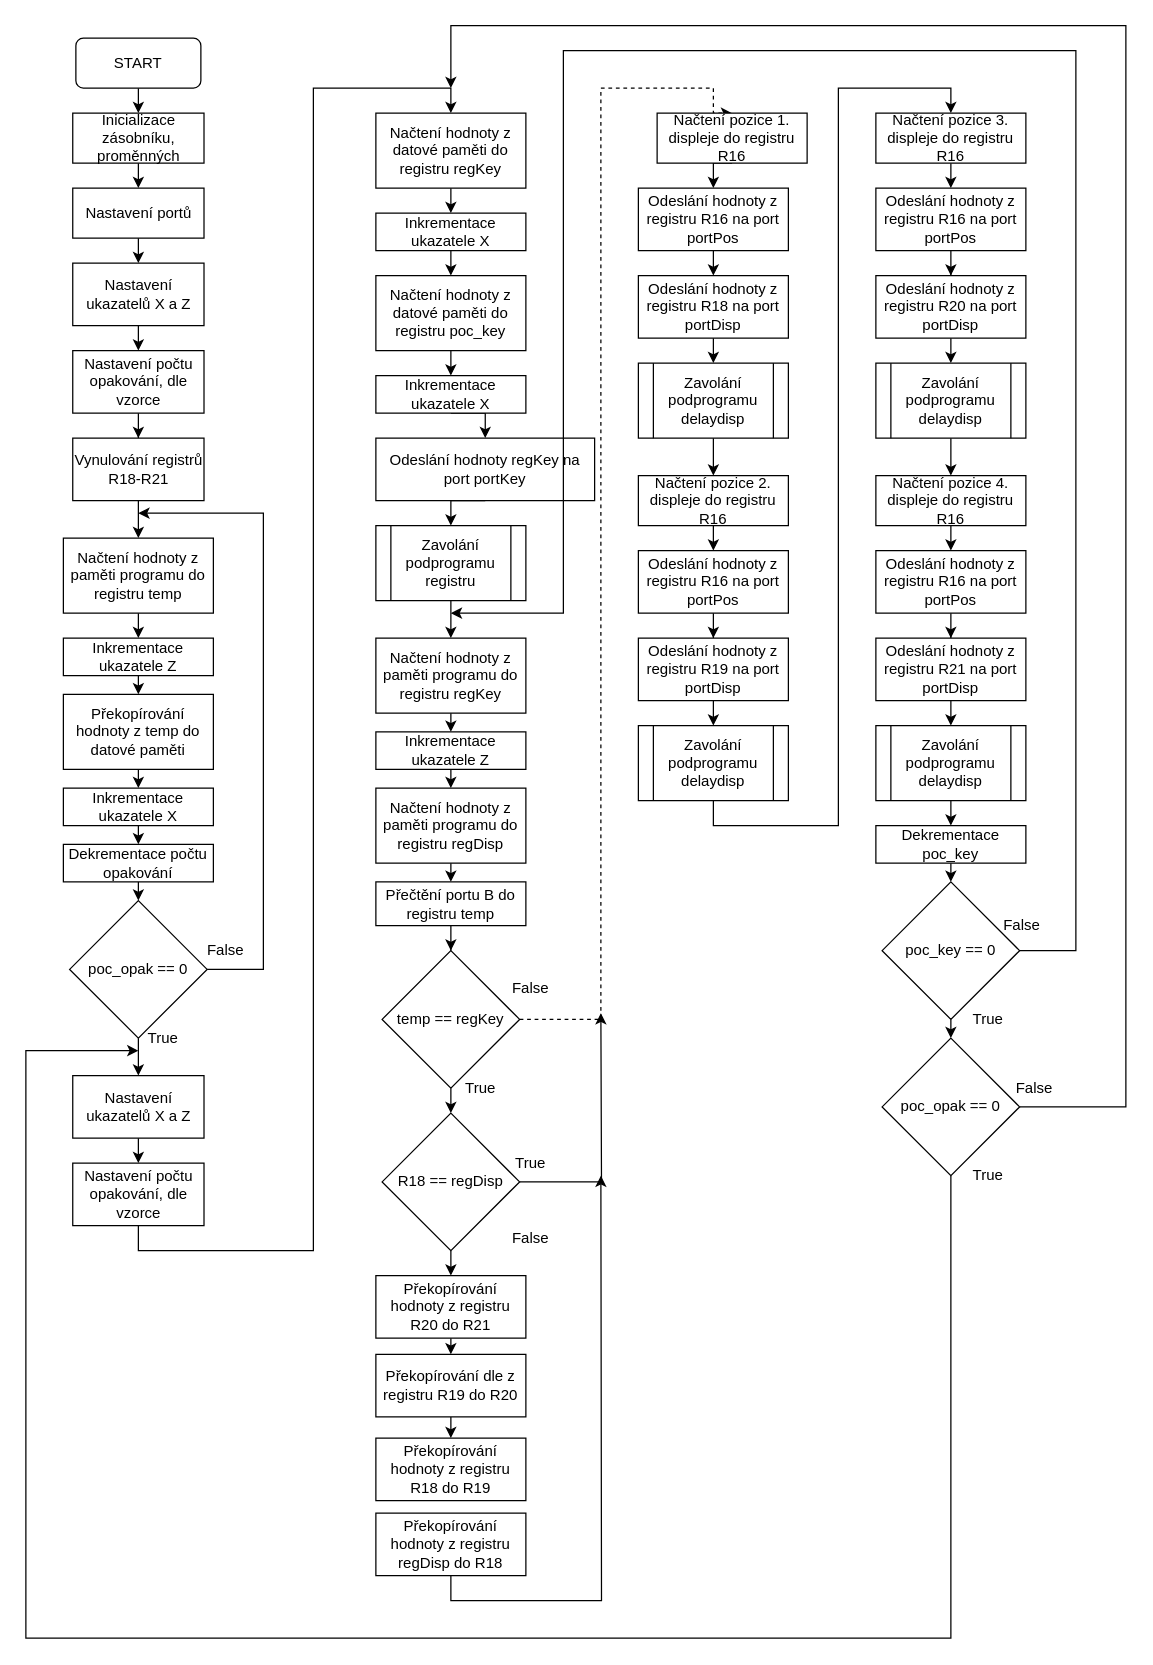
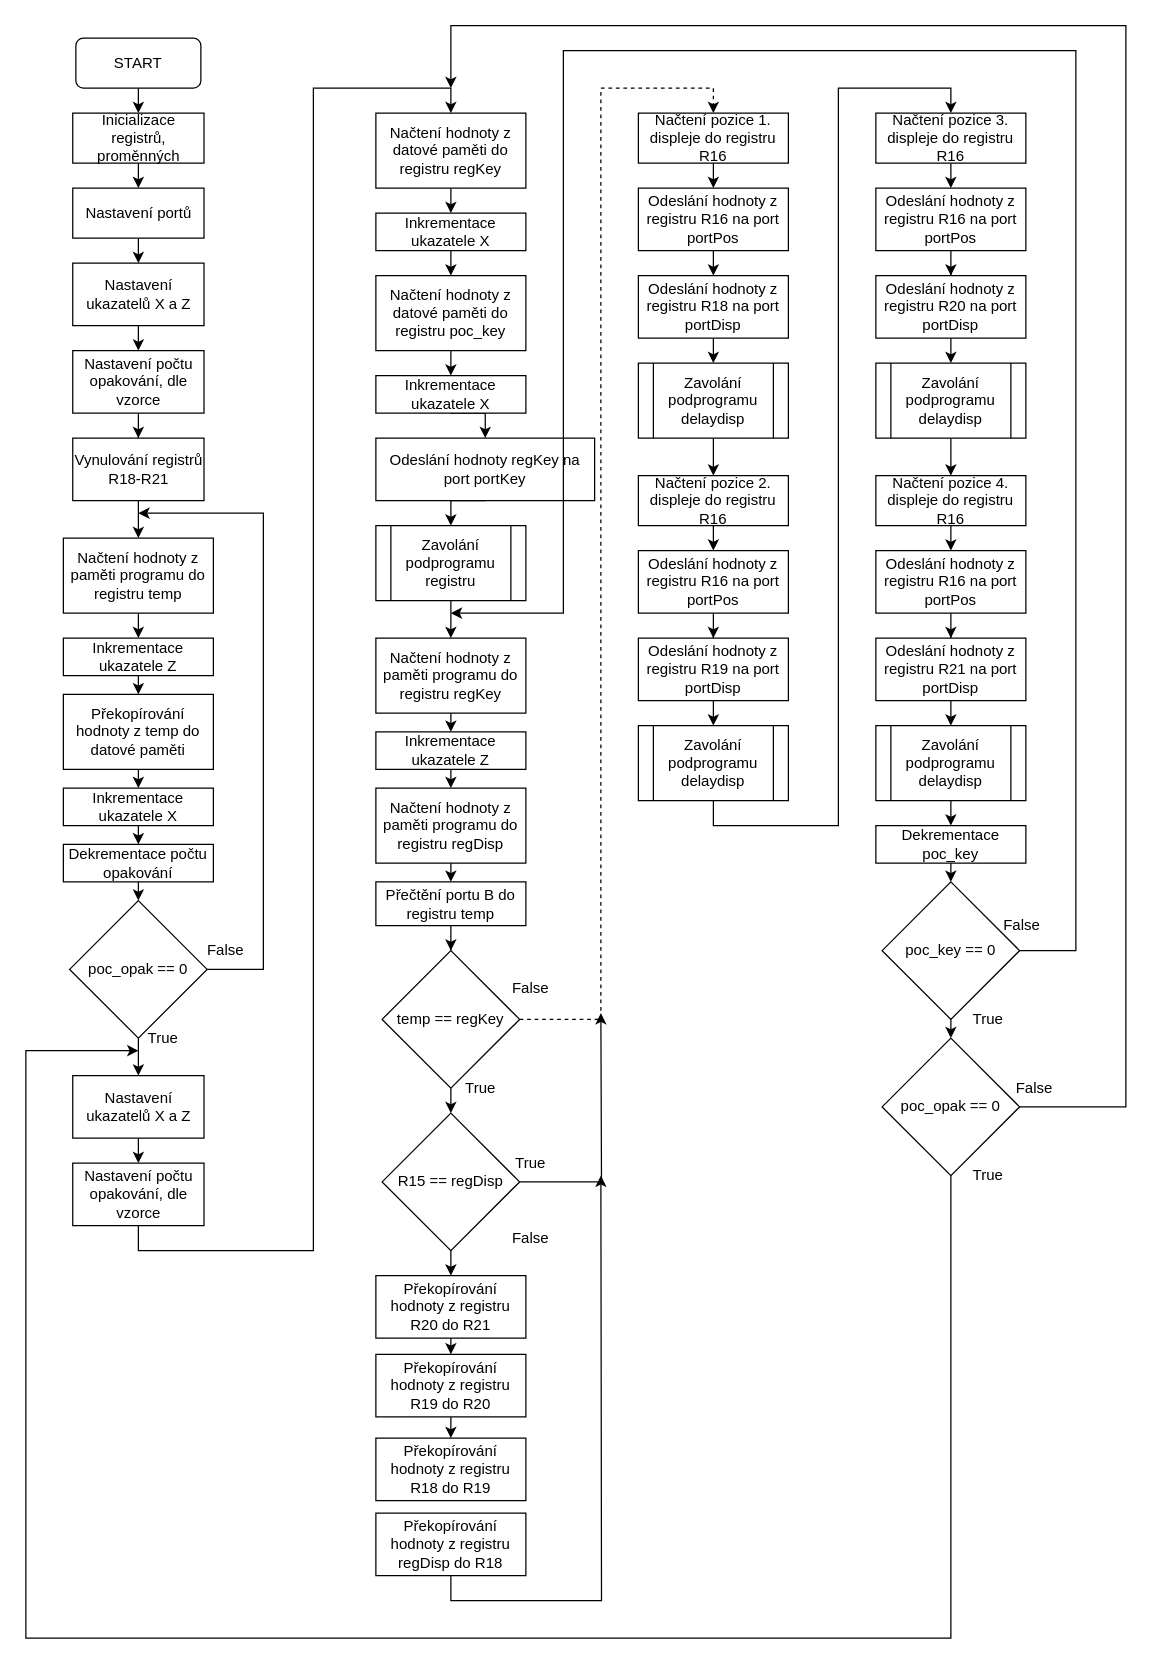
(139, 138) -> (139, 138)
(732, 138) -> (713, 138)
(451, 1182) -> (451, 1182)
(451, 1386) -> (451, 1386)
